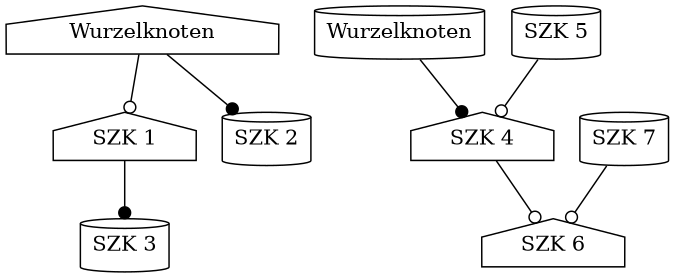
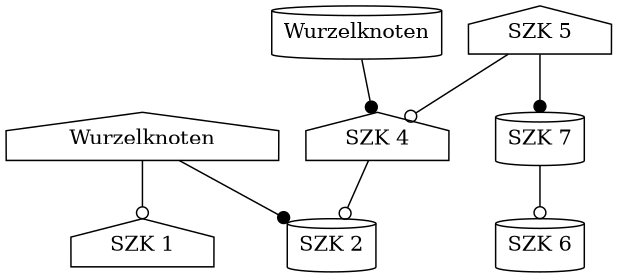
(556, 33) -> (540, 33)
none -> (540, 77)
(514, 186) -> (358, 184)
(125, 245) -> none
(553, 245) -> (540, 245)
